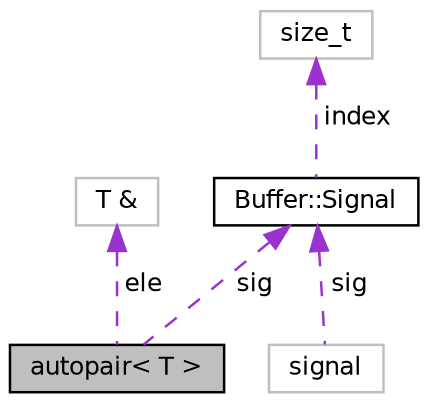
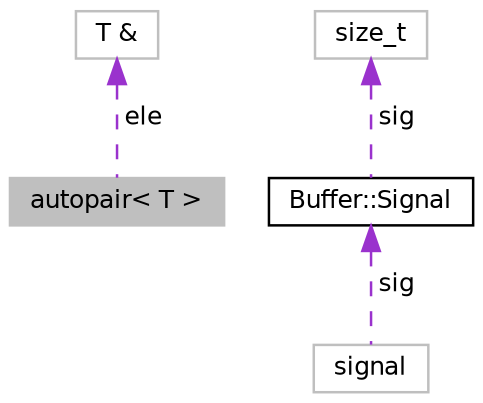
(355, 118) -> (393, 118)
(206, 293) -> none
(117, 369) -> (117, 202)
